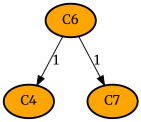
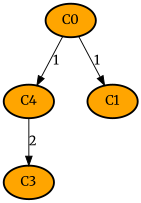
(71, 20) -> (71, 20)
(113, 101) -> (113, 101)
none -> (29, 182)
